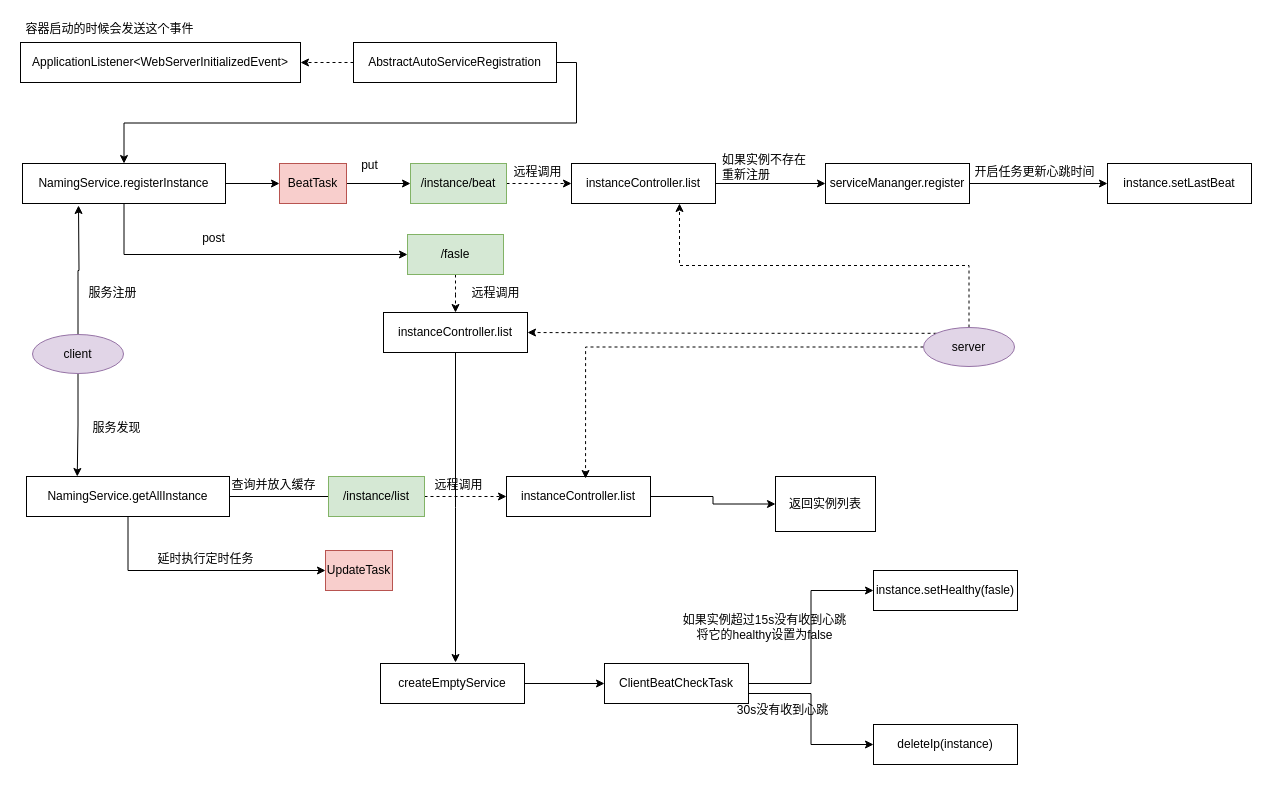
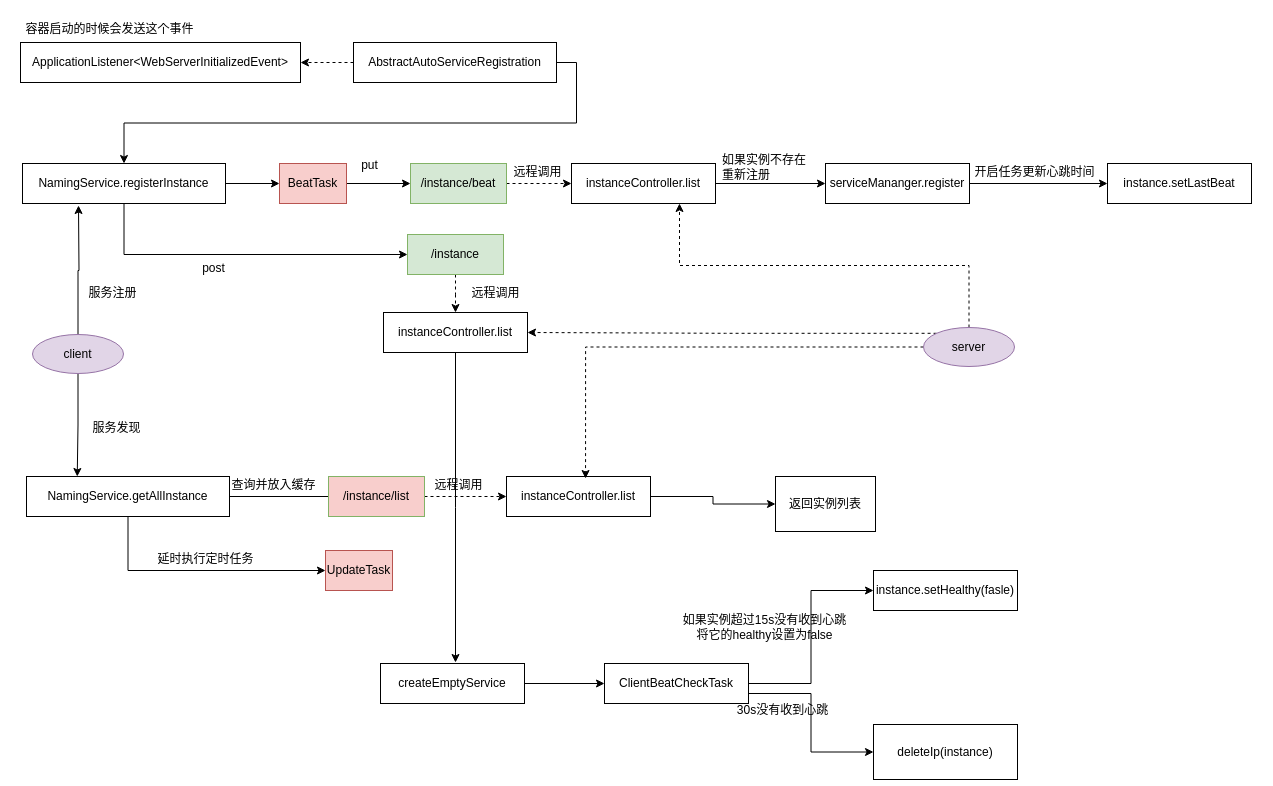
(213, 239) -> (213, 269)
(456, 255) -> (456, 255)
(377, 497) -> (377, 497)
(946, 745) -> (946, 752)
